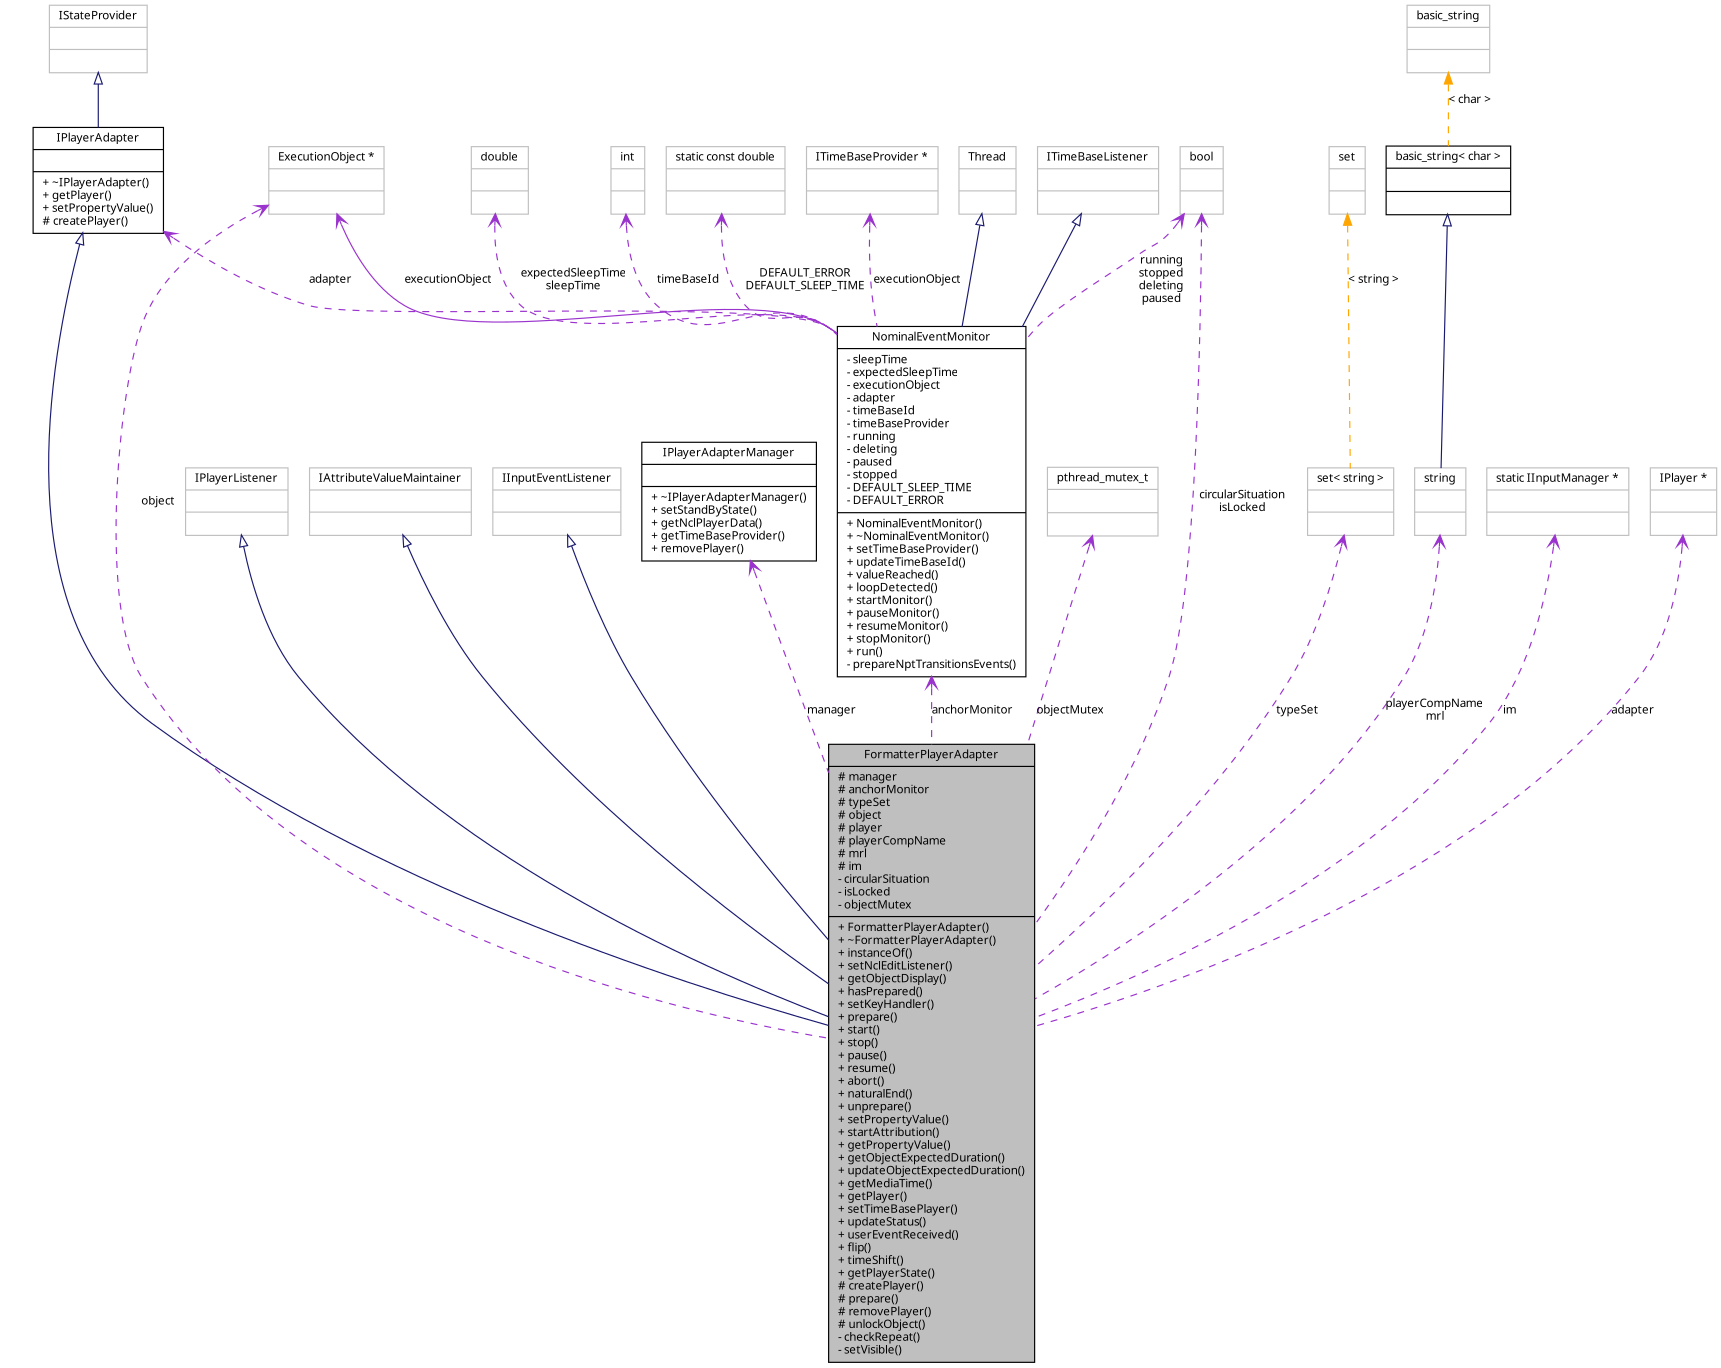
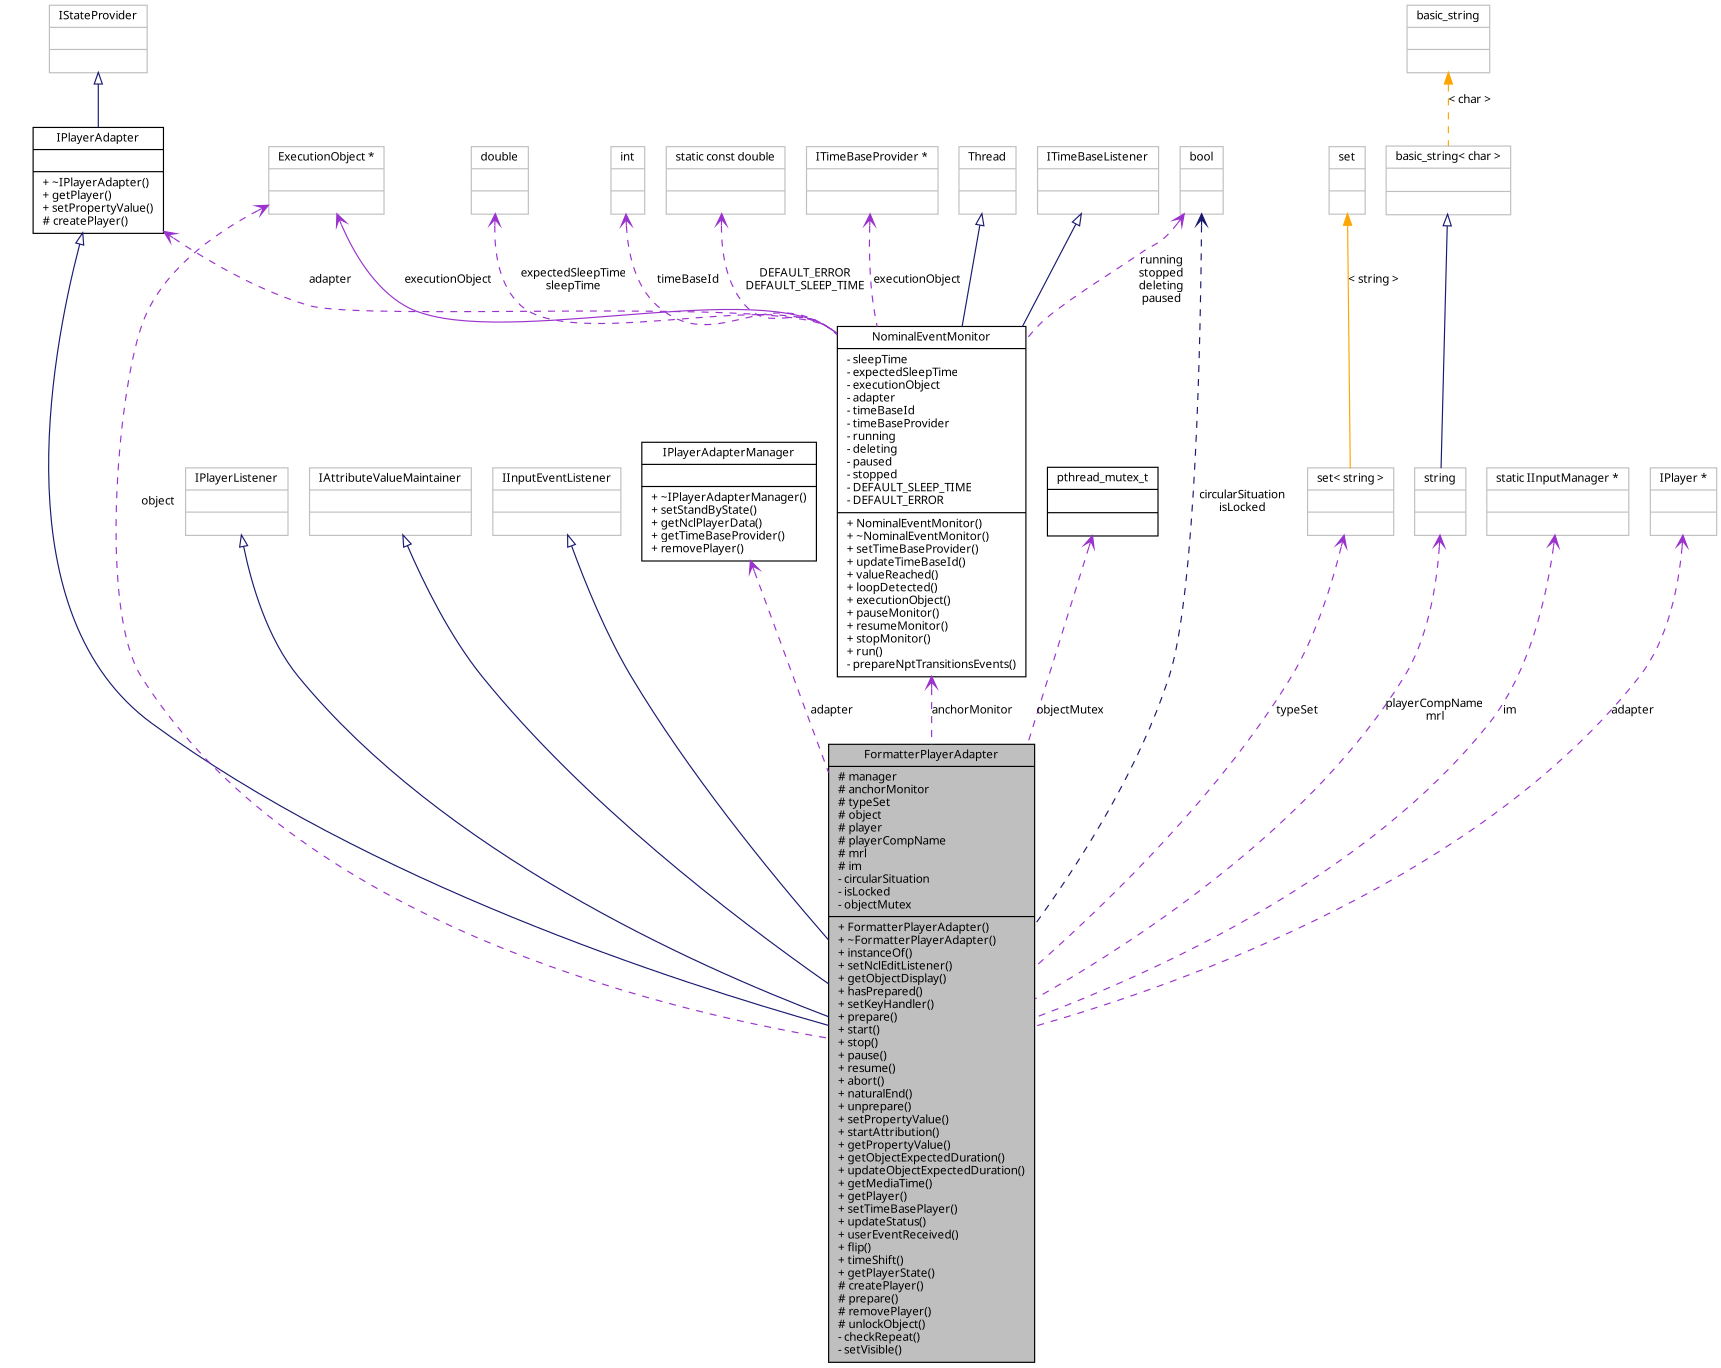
(1448, 180) -> (1448, 180)
(1349, 347) -> (1349, 347)
(1103, 502) -> (1103, 502)
(1184, 593) -> (1184, 593)
(890, 601) -> (899, 601)
(832, 711) -> (832, 711)
